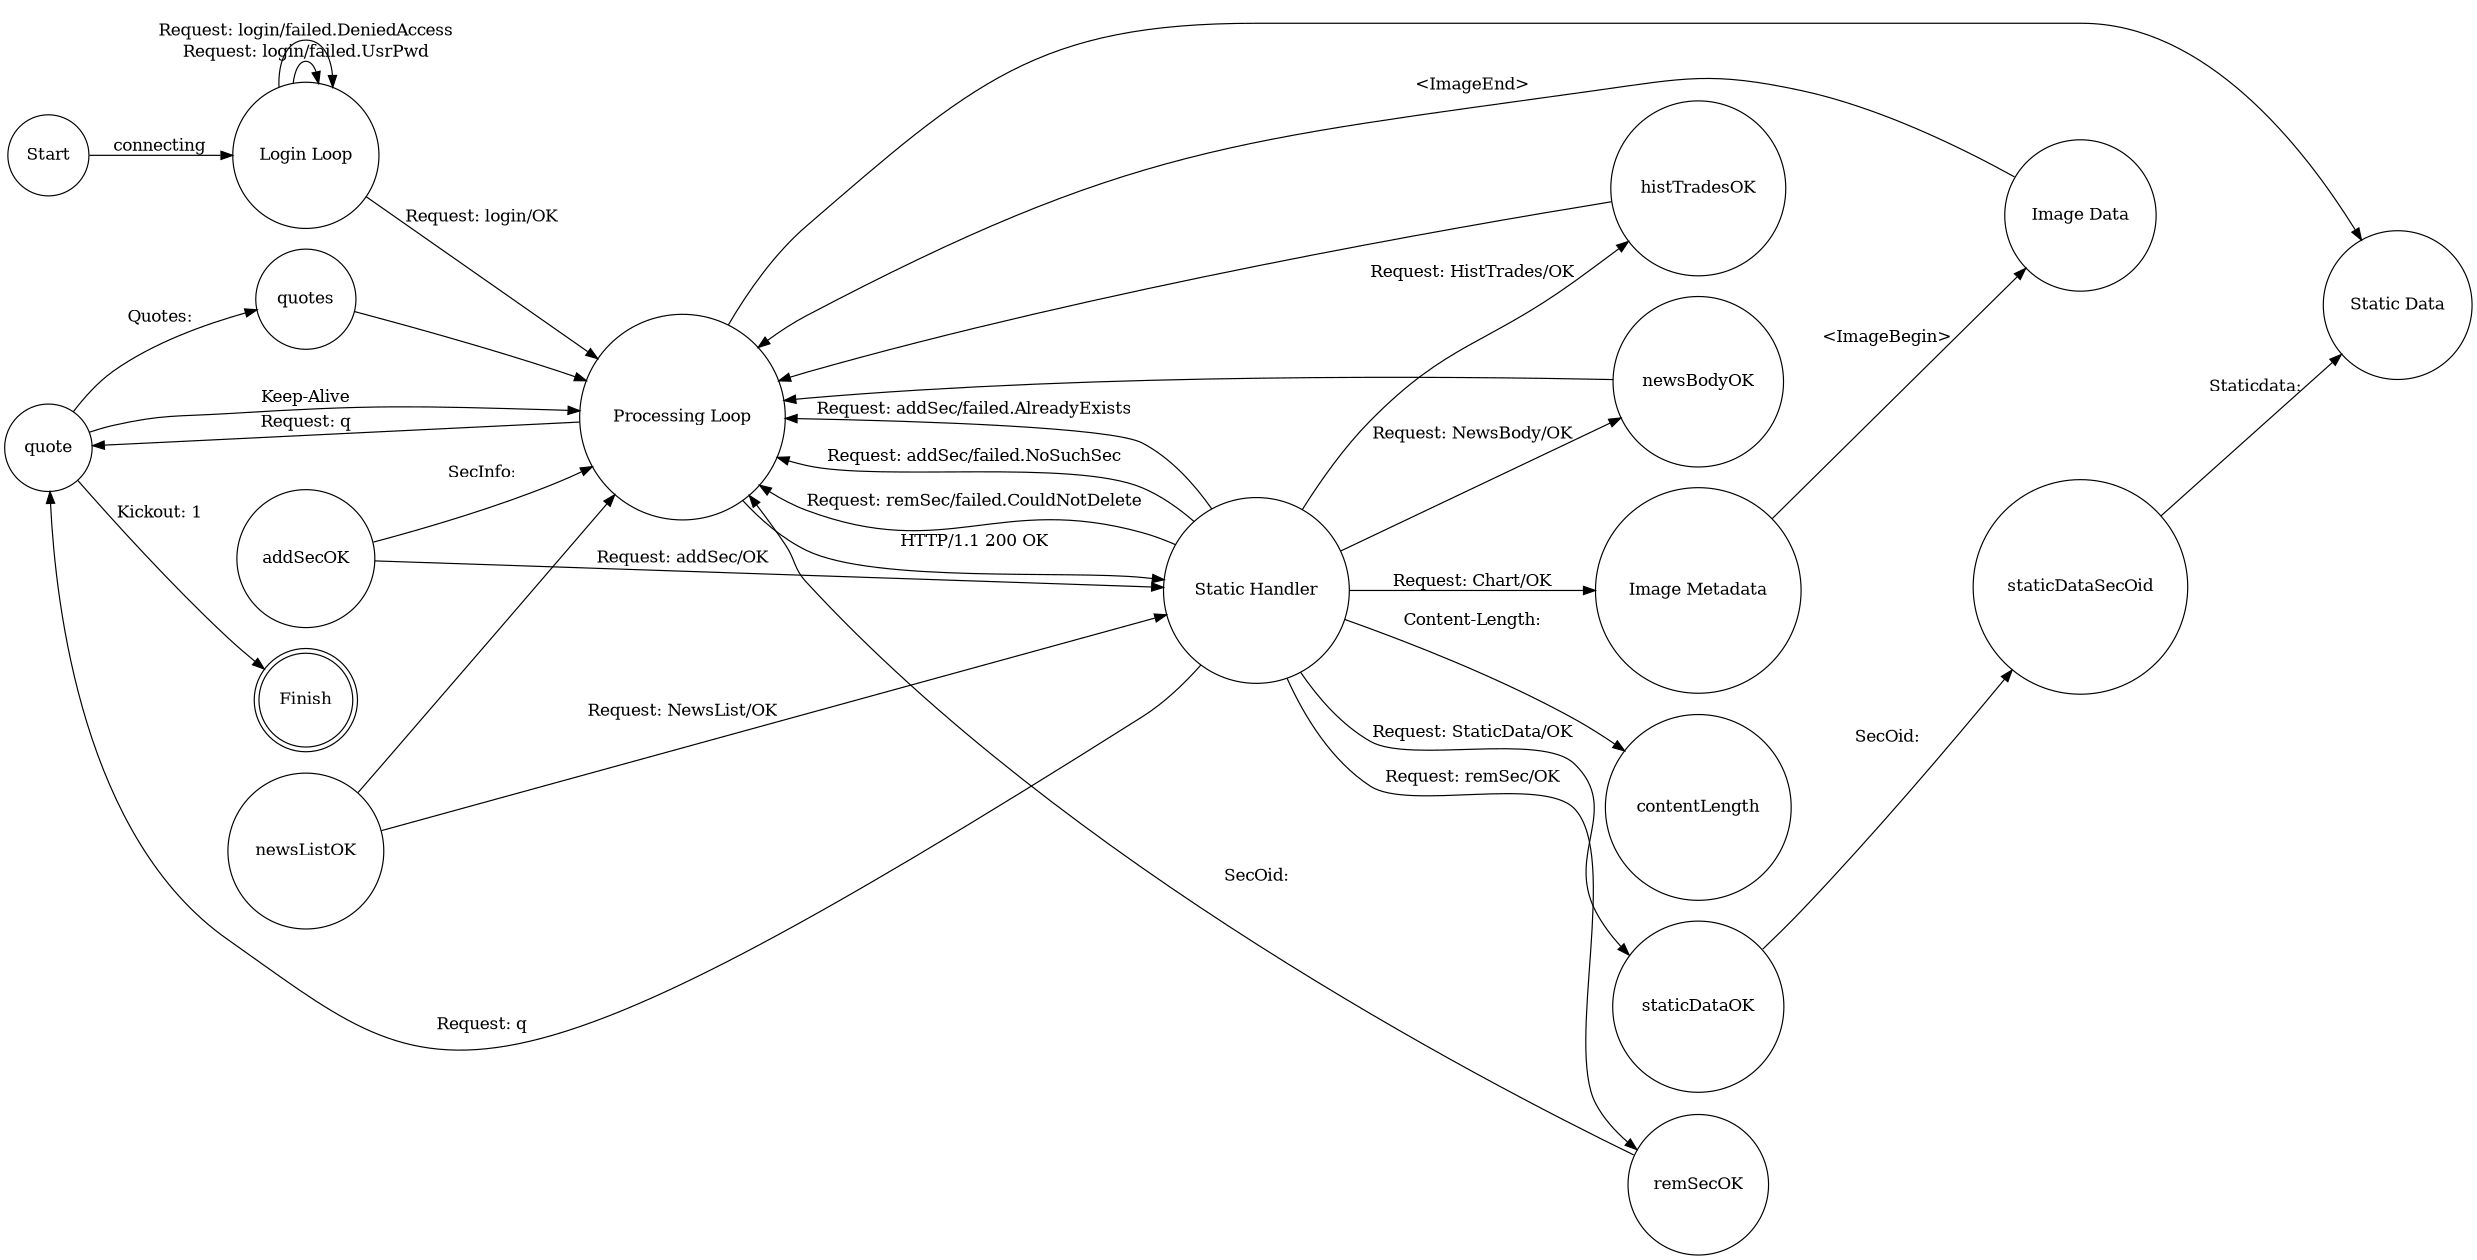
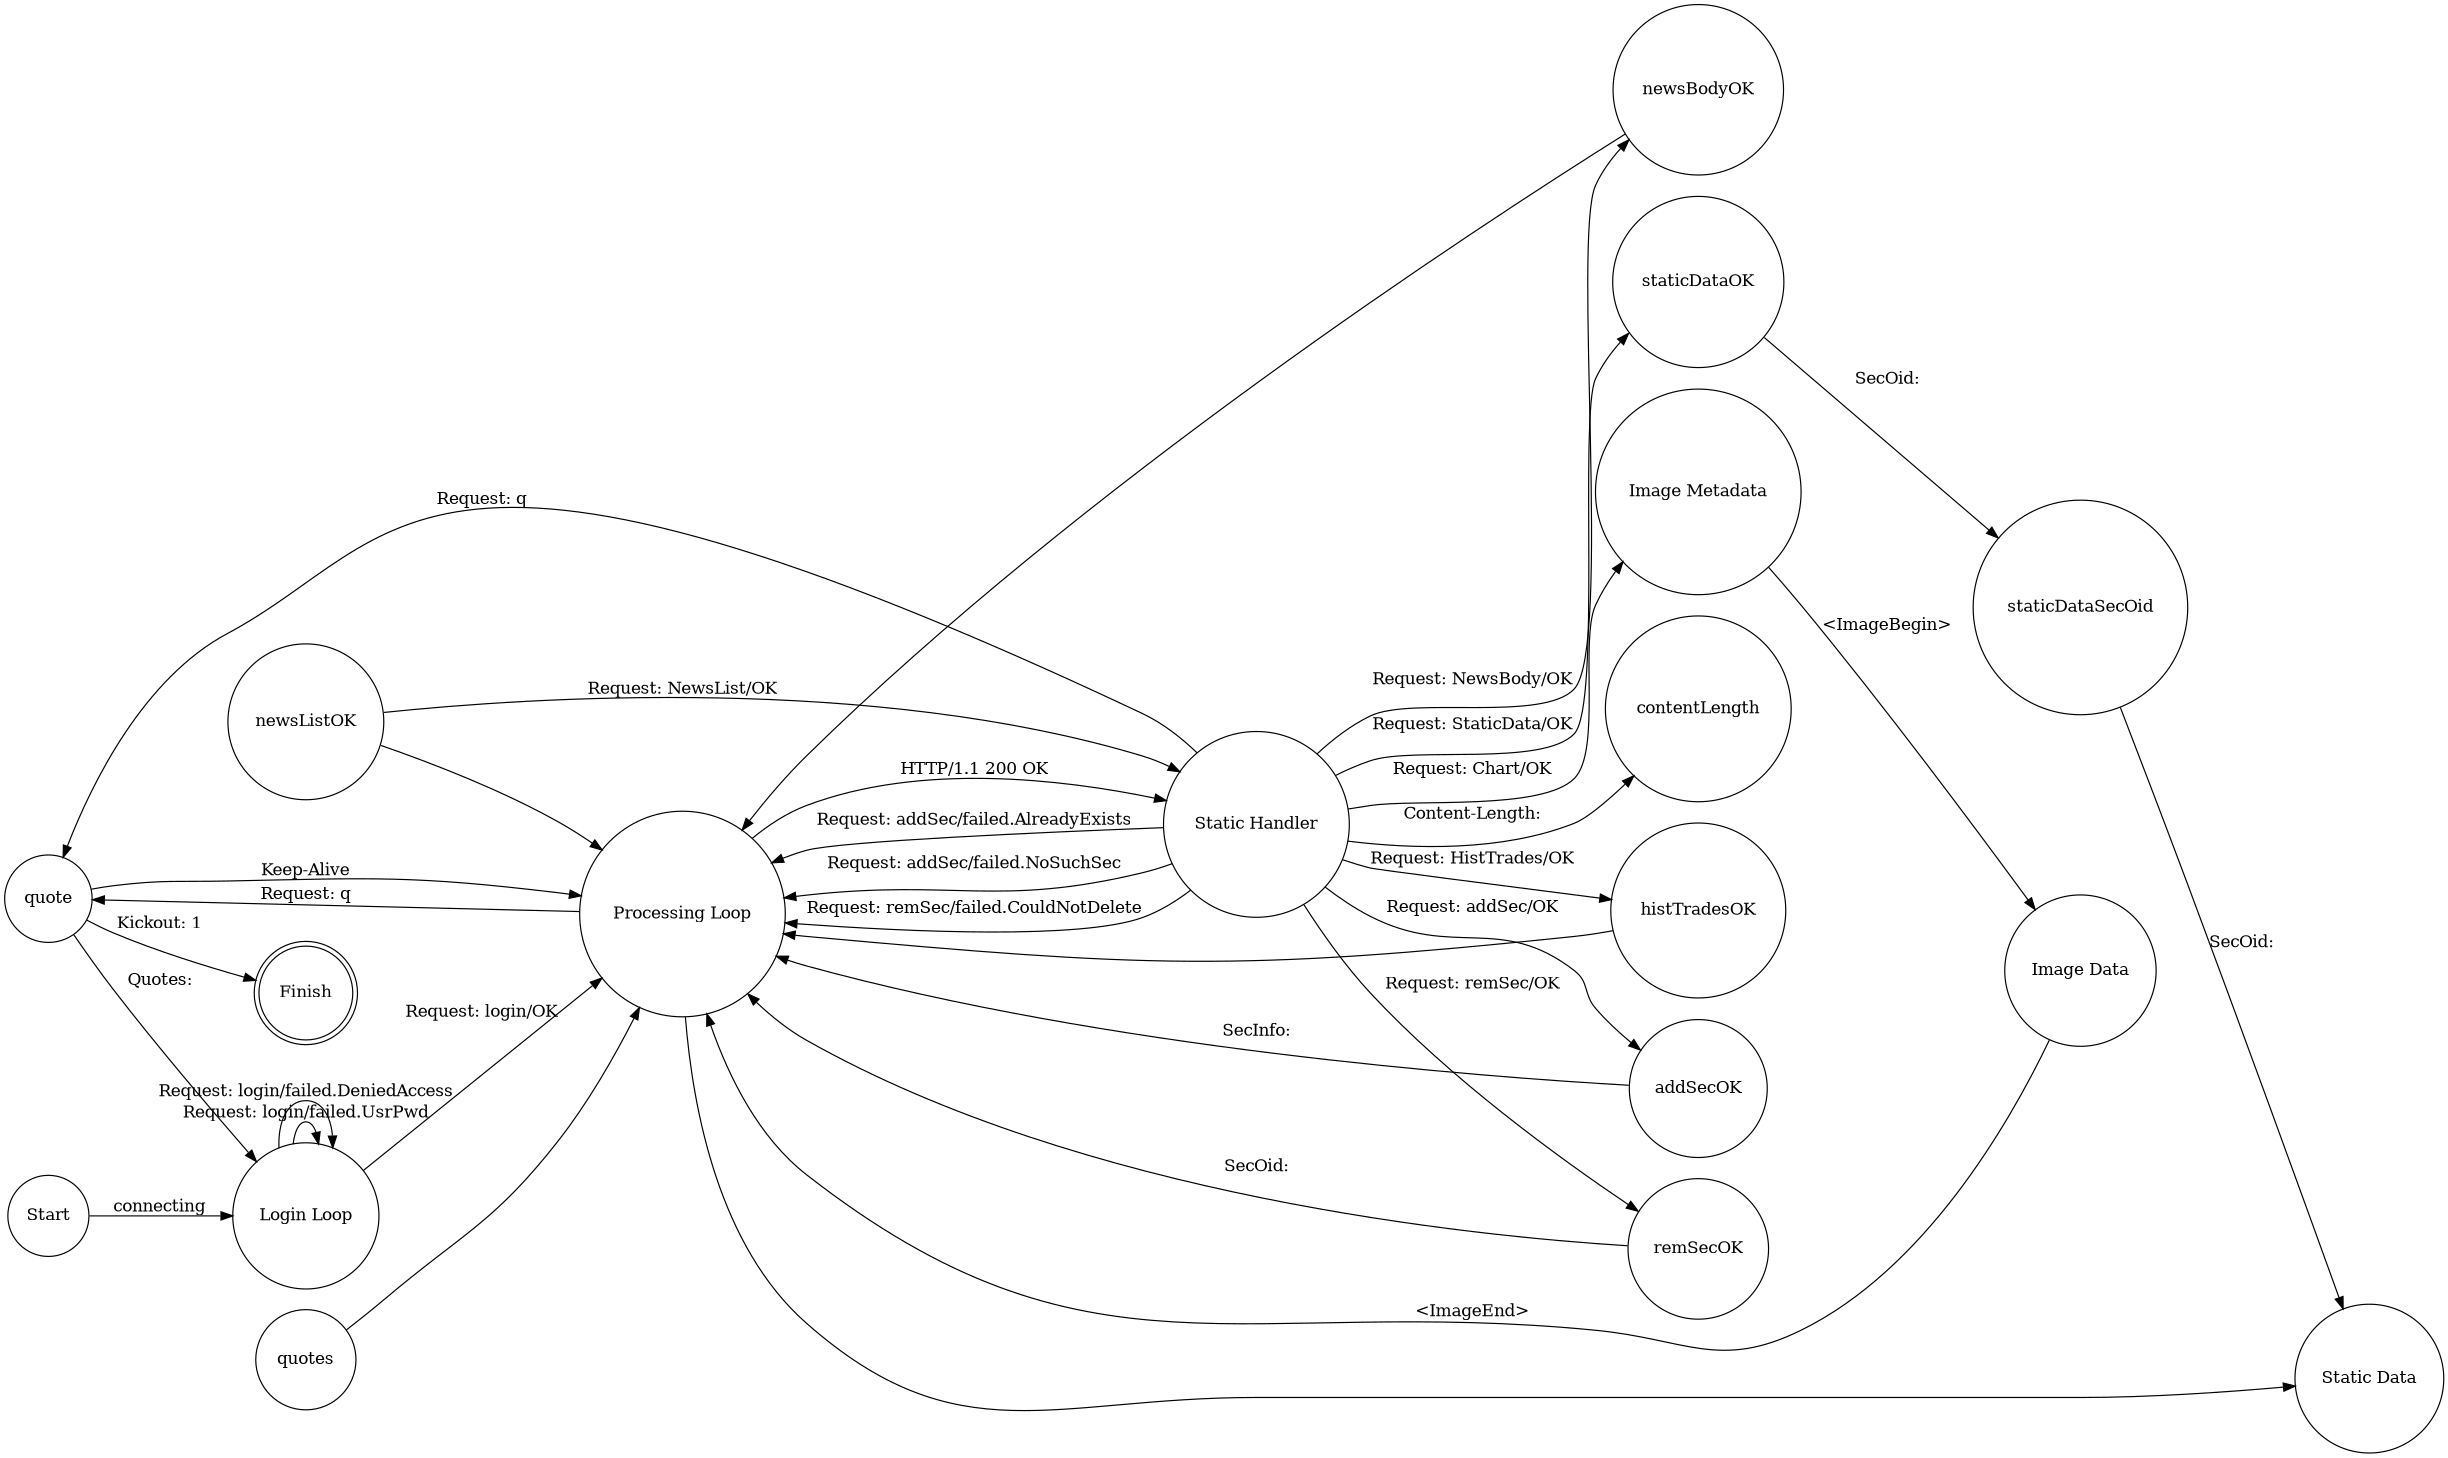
(151, 349) -> (158, 1046)
(2256, 387) -> (2241, 943)
(763, 574) -> (1476, 938)
